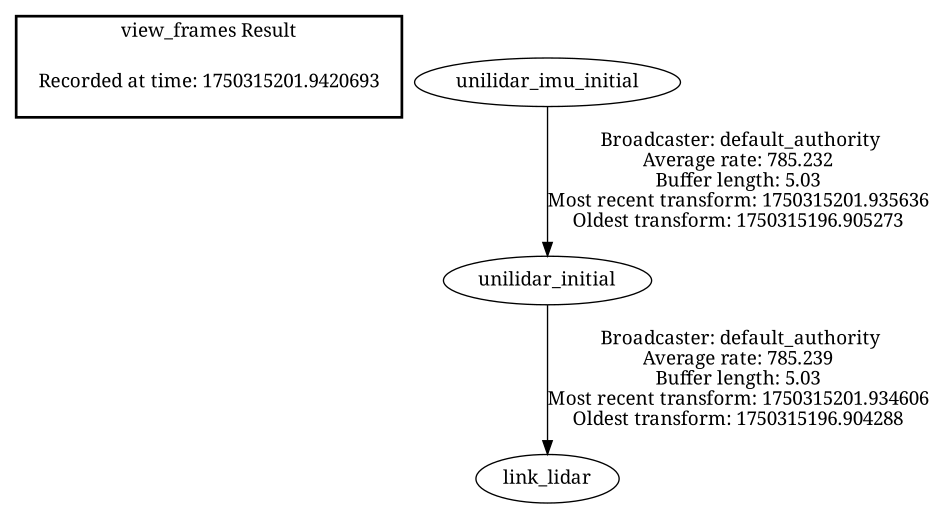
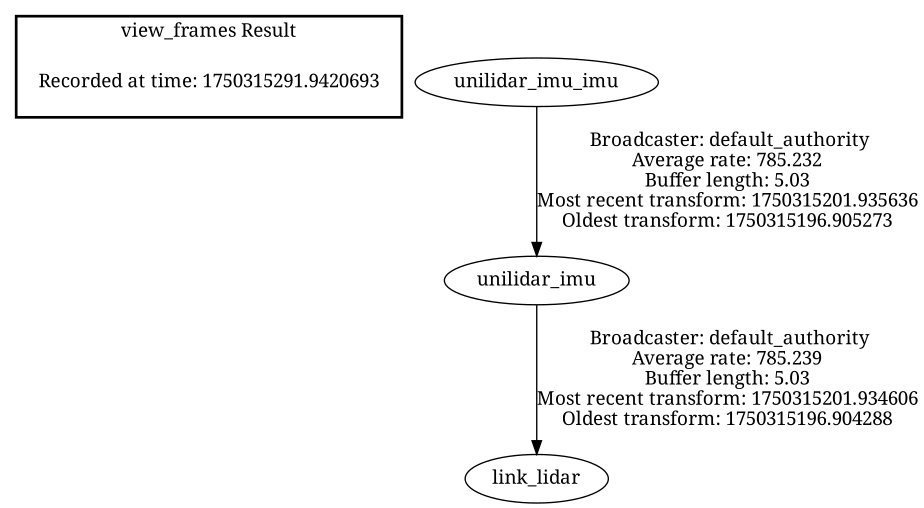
(209, 82) -> (209, 82)
(548, 82) -> (537, 82)
(548, 281) -> (537, 281)
